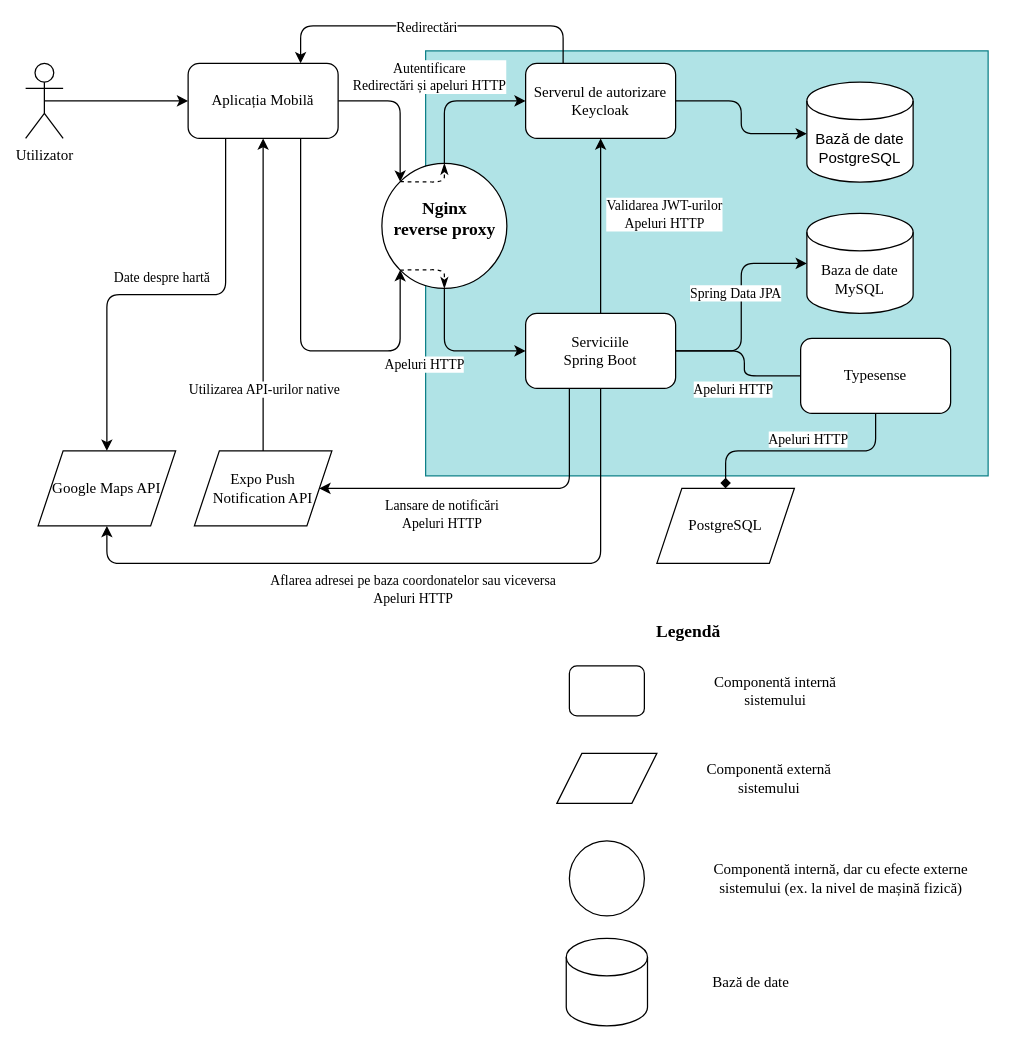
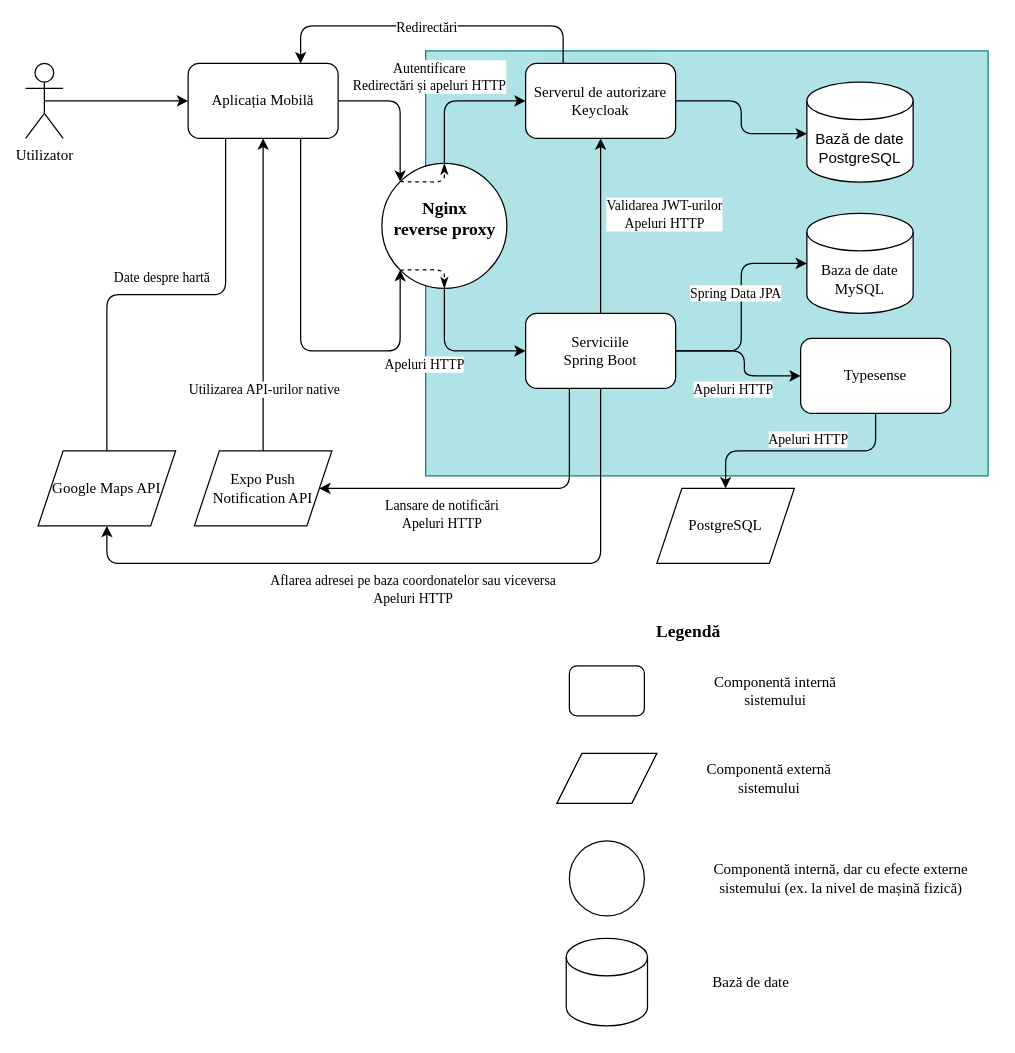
(794, 376) -> (791, 376)
(107, 441) -> (107, 444)
(726, 477) -> (726, 478)
